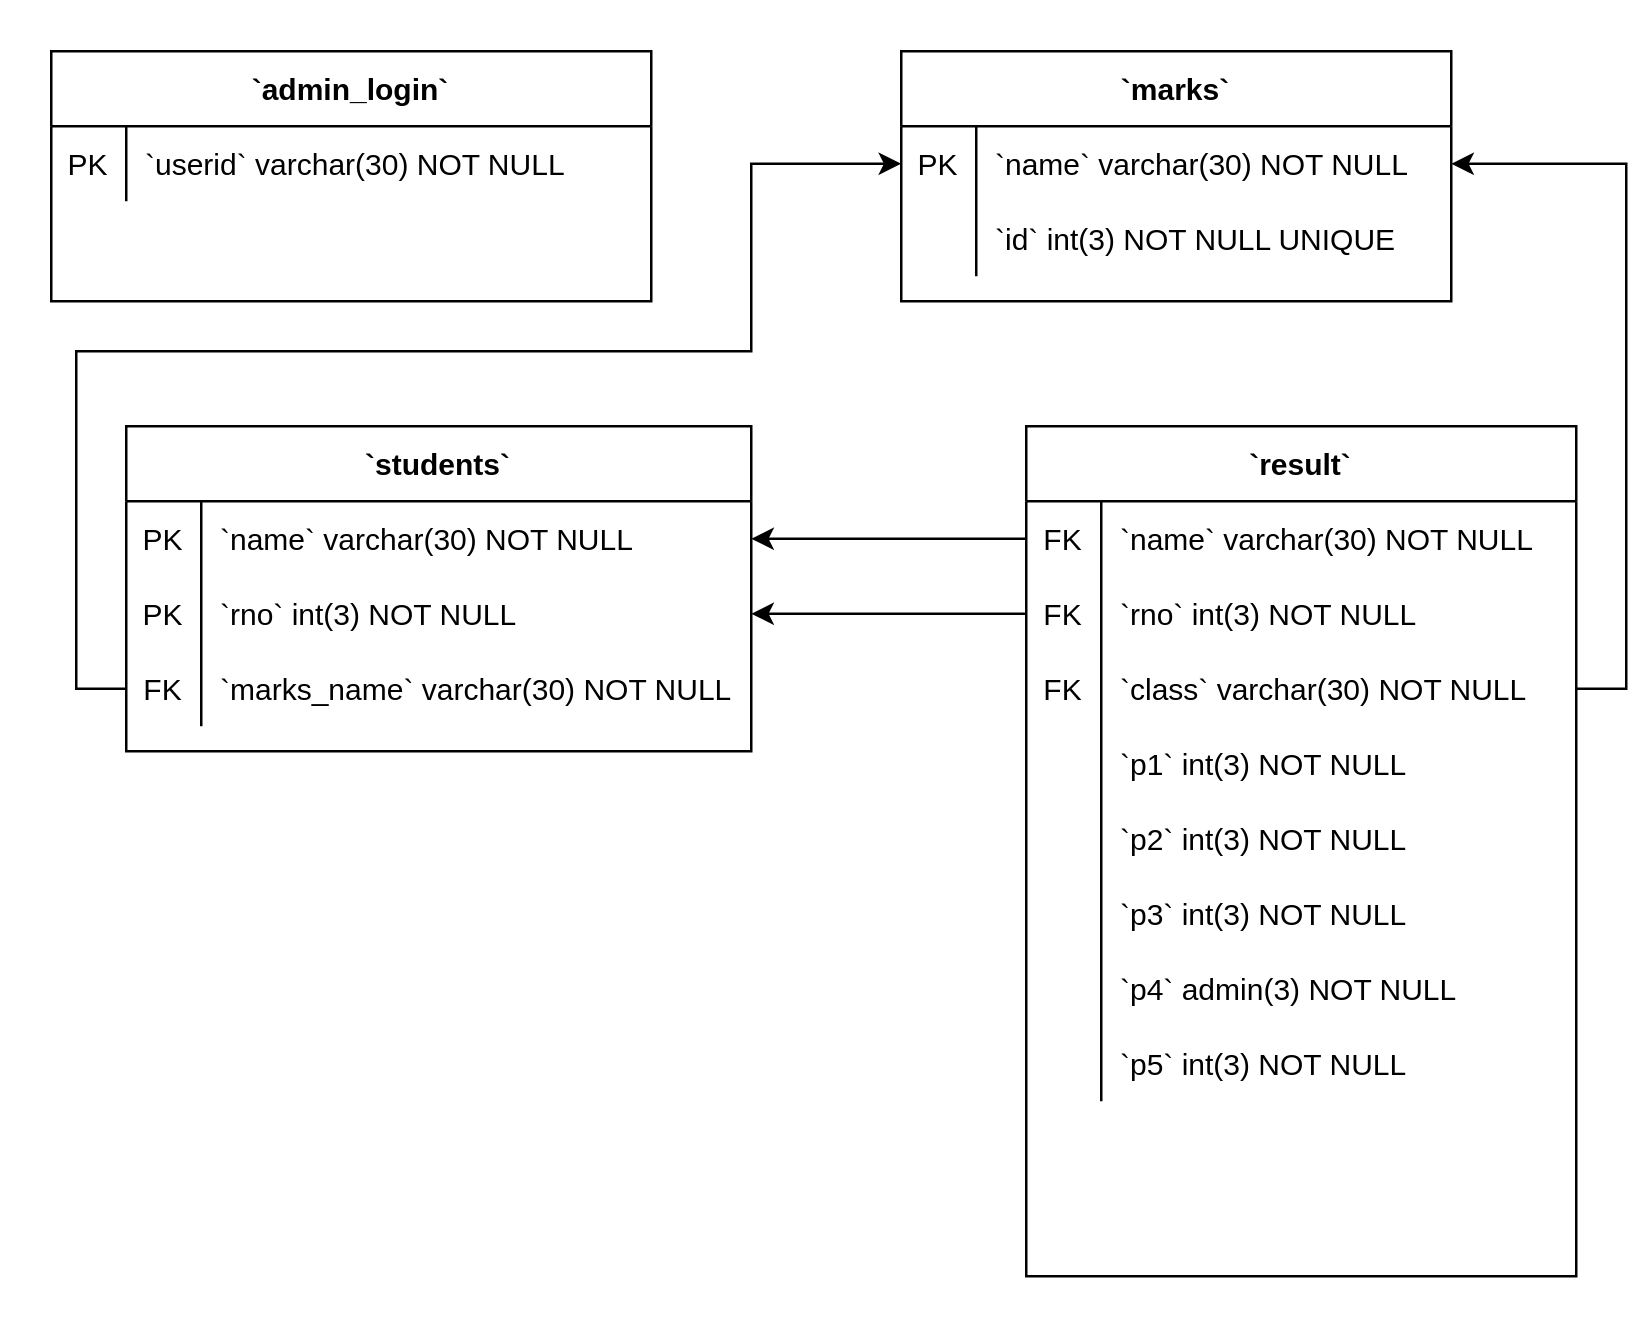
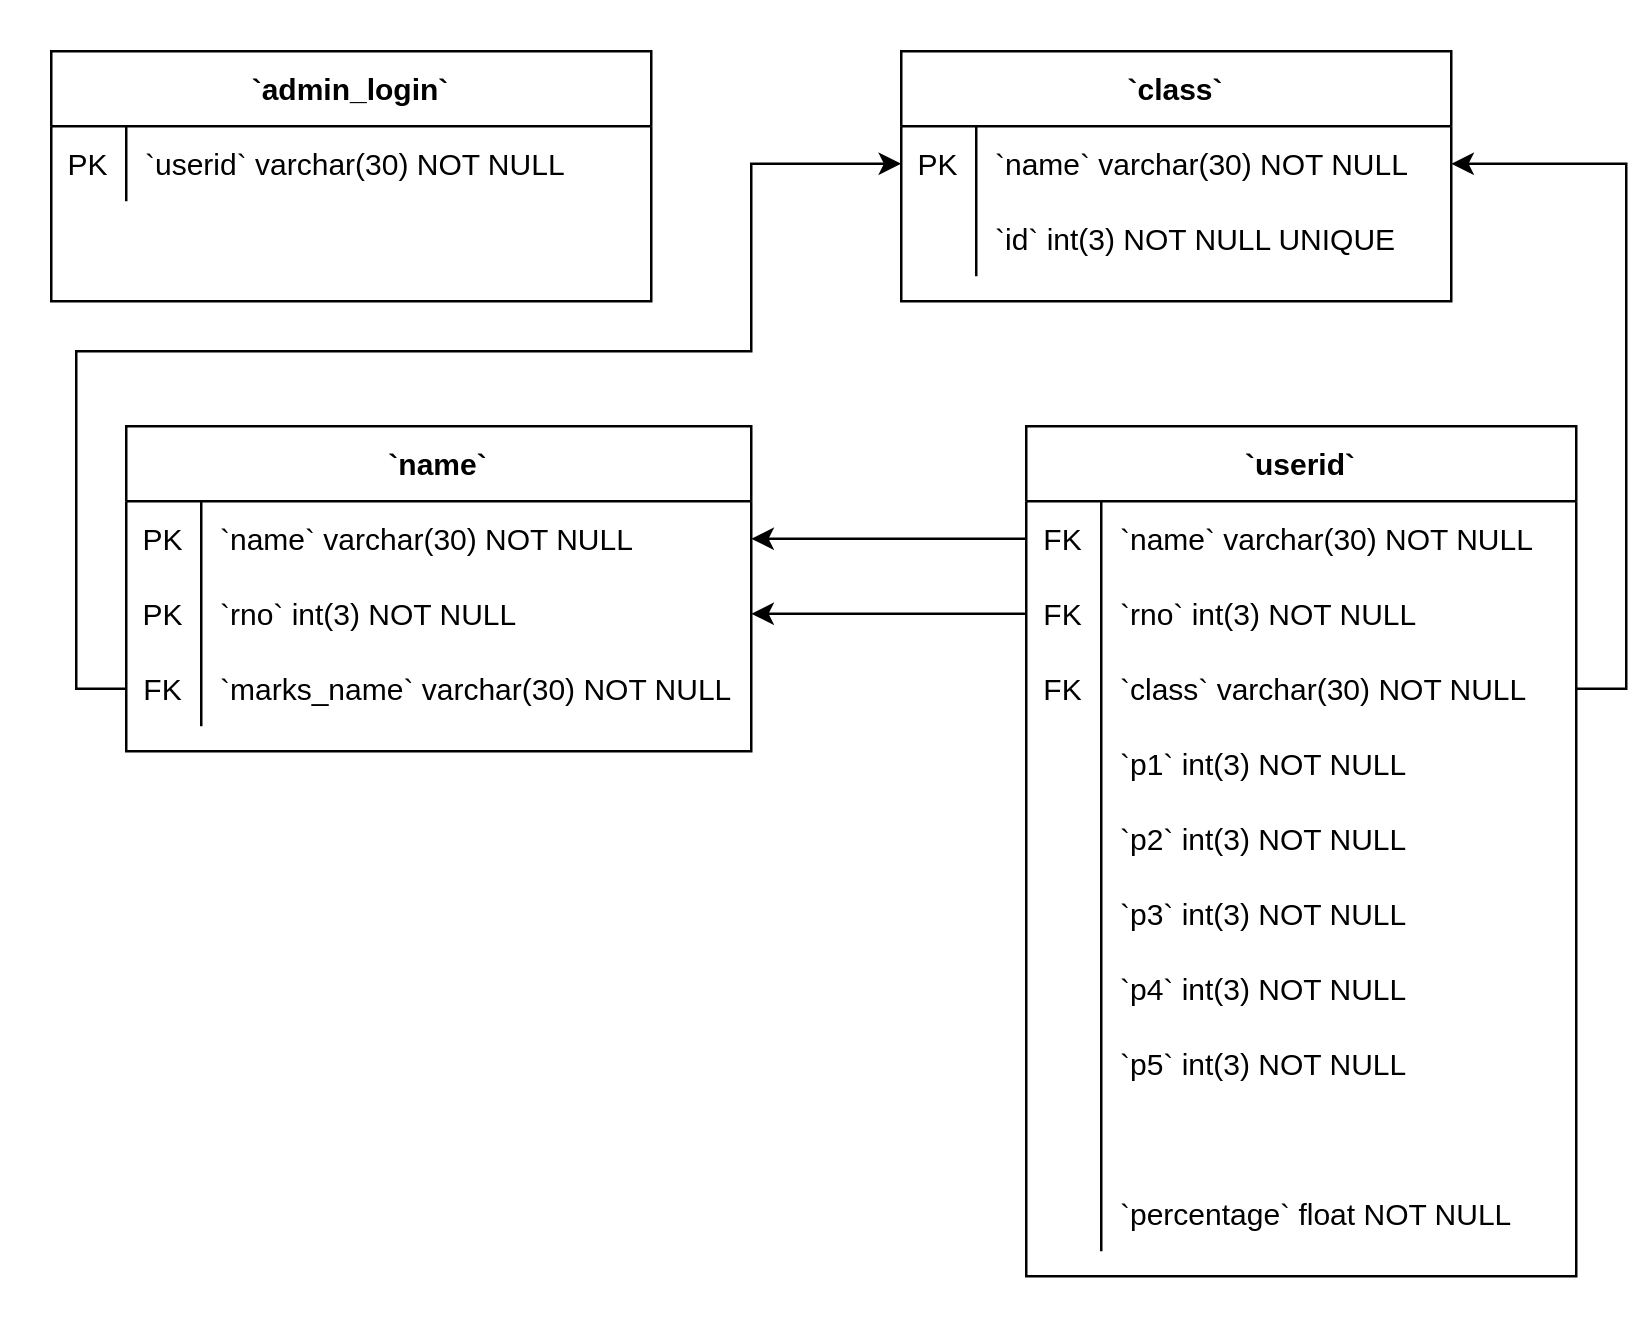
(1175, 90) -> (1175, 90)
(438, 465) -> (438, 465)
(1300, 465) -> (1300, 465)
(1289, 990) -> (1272, 990)
none -> (1339, 1214)
